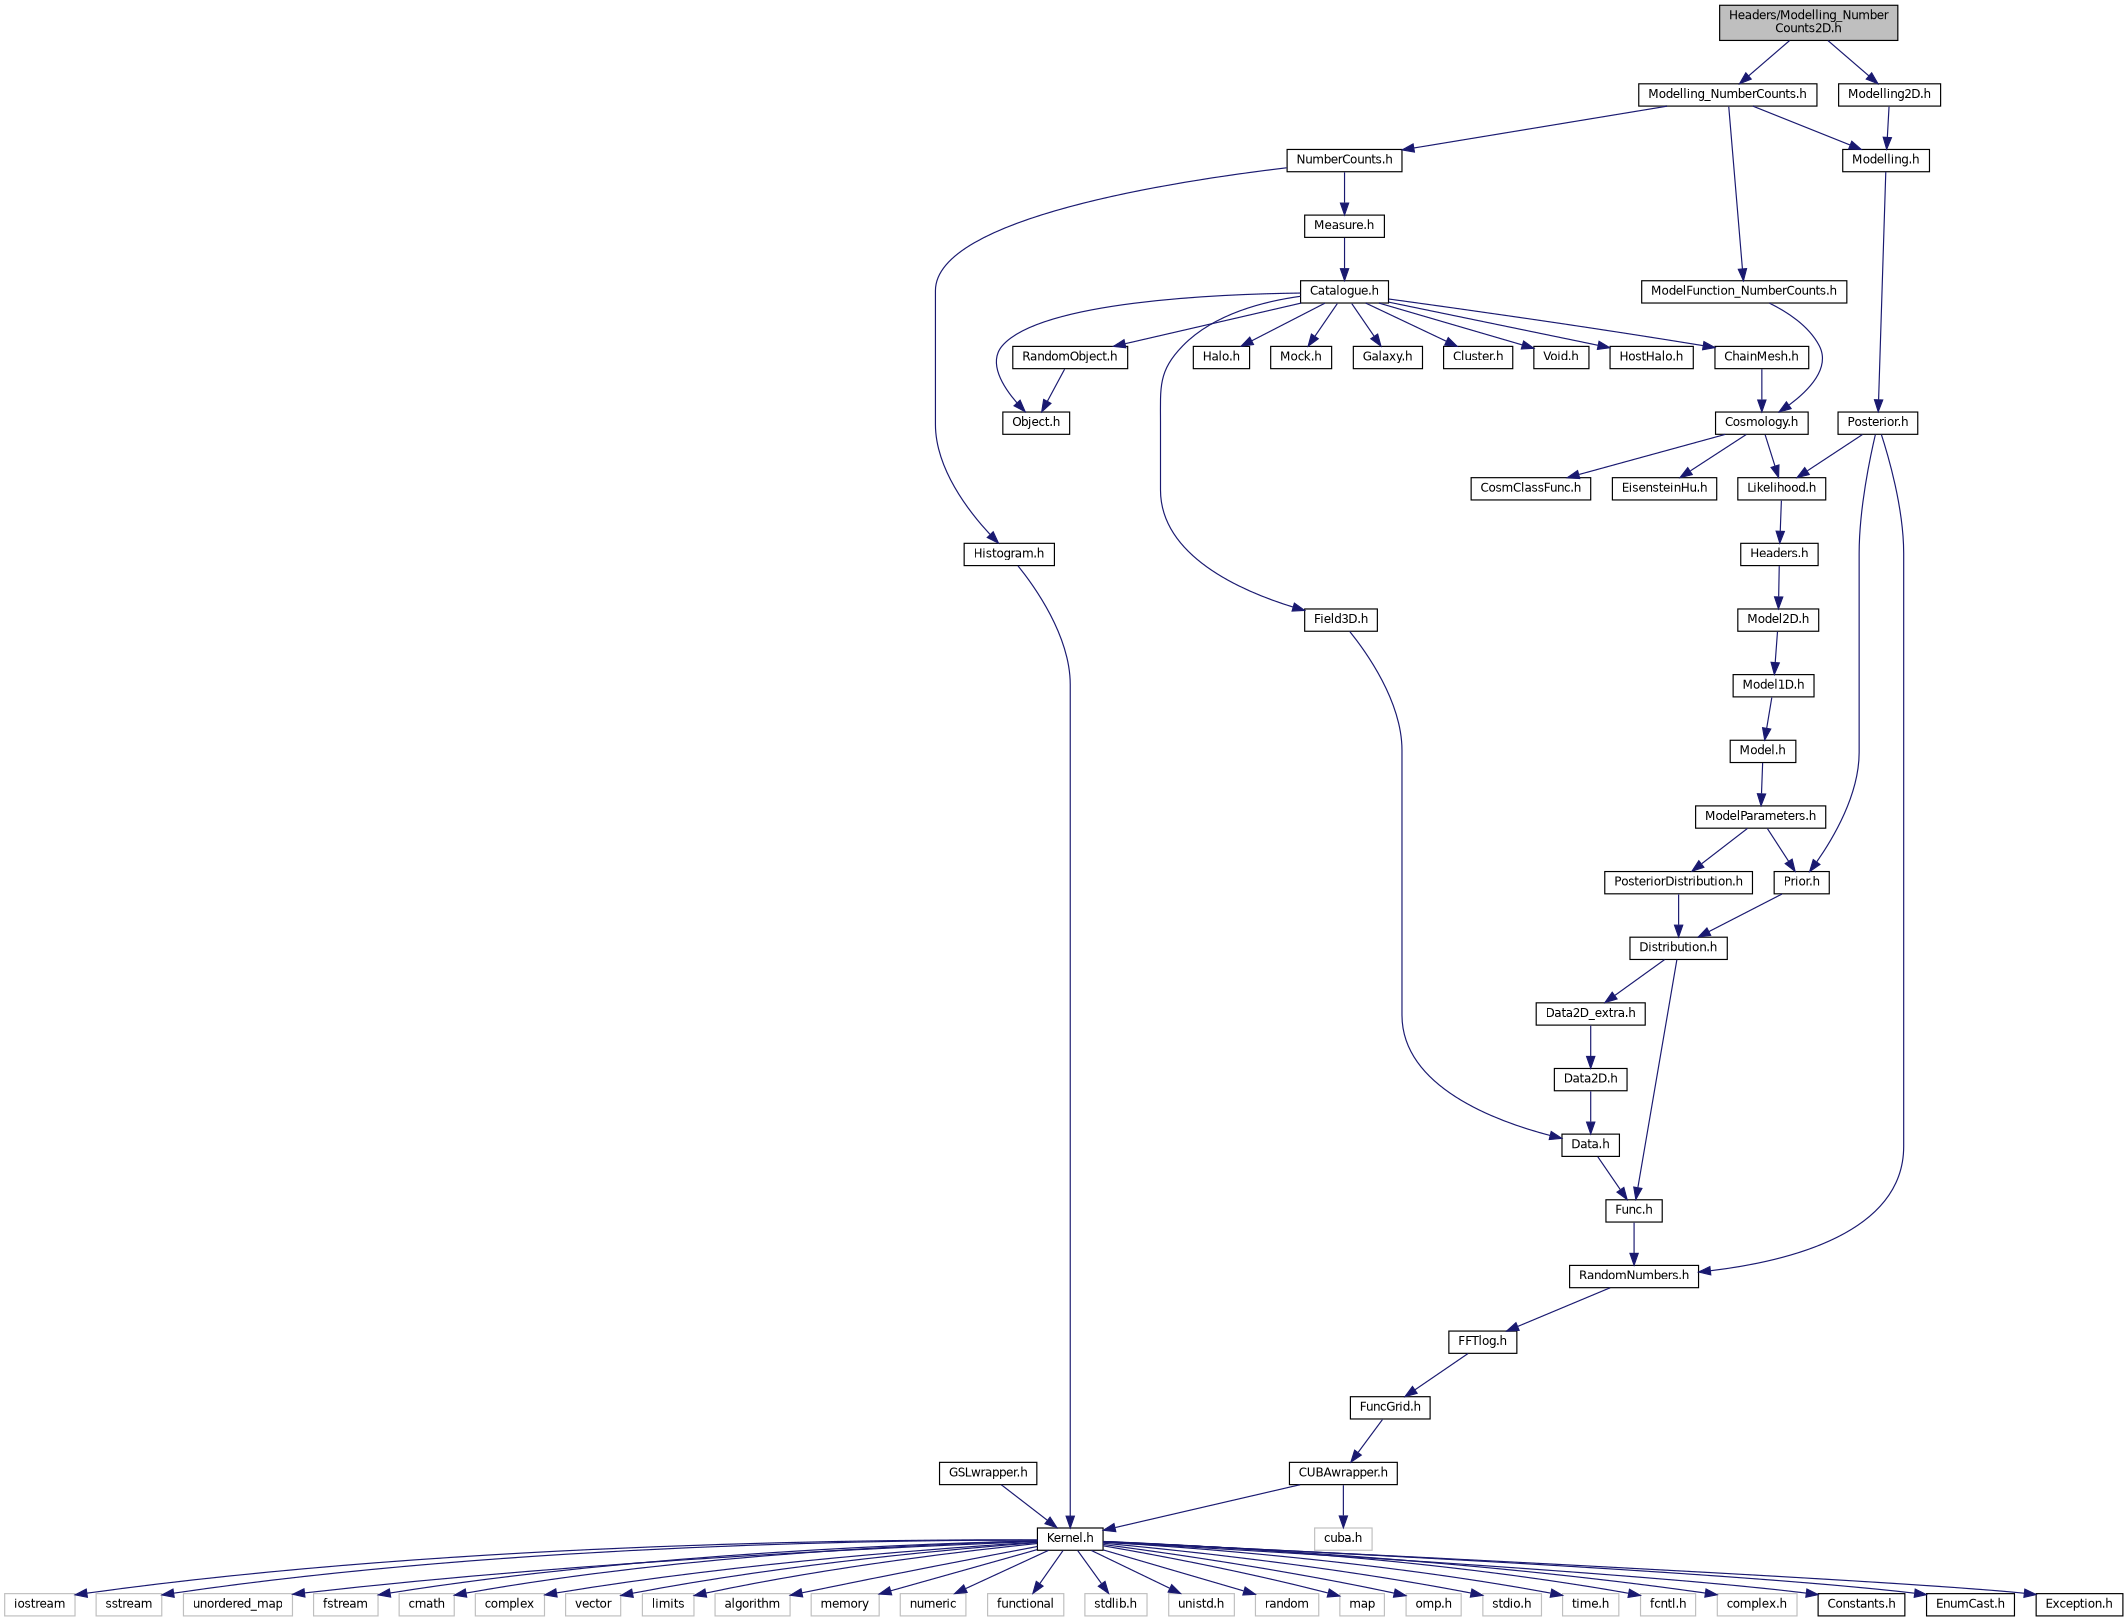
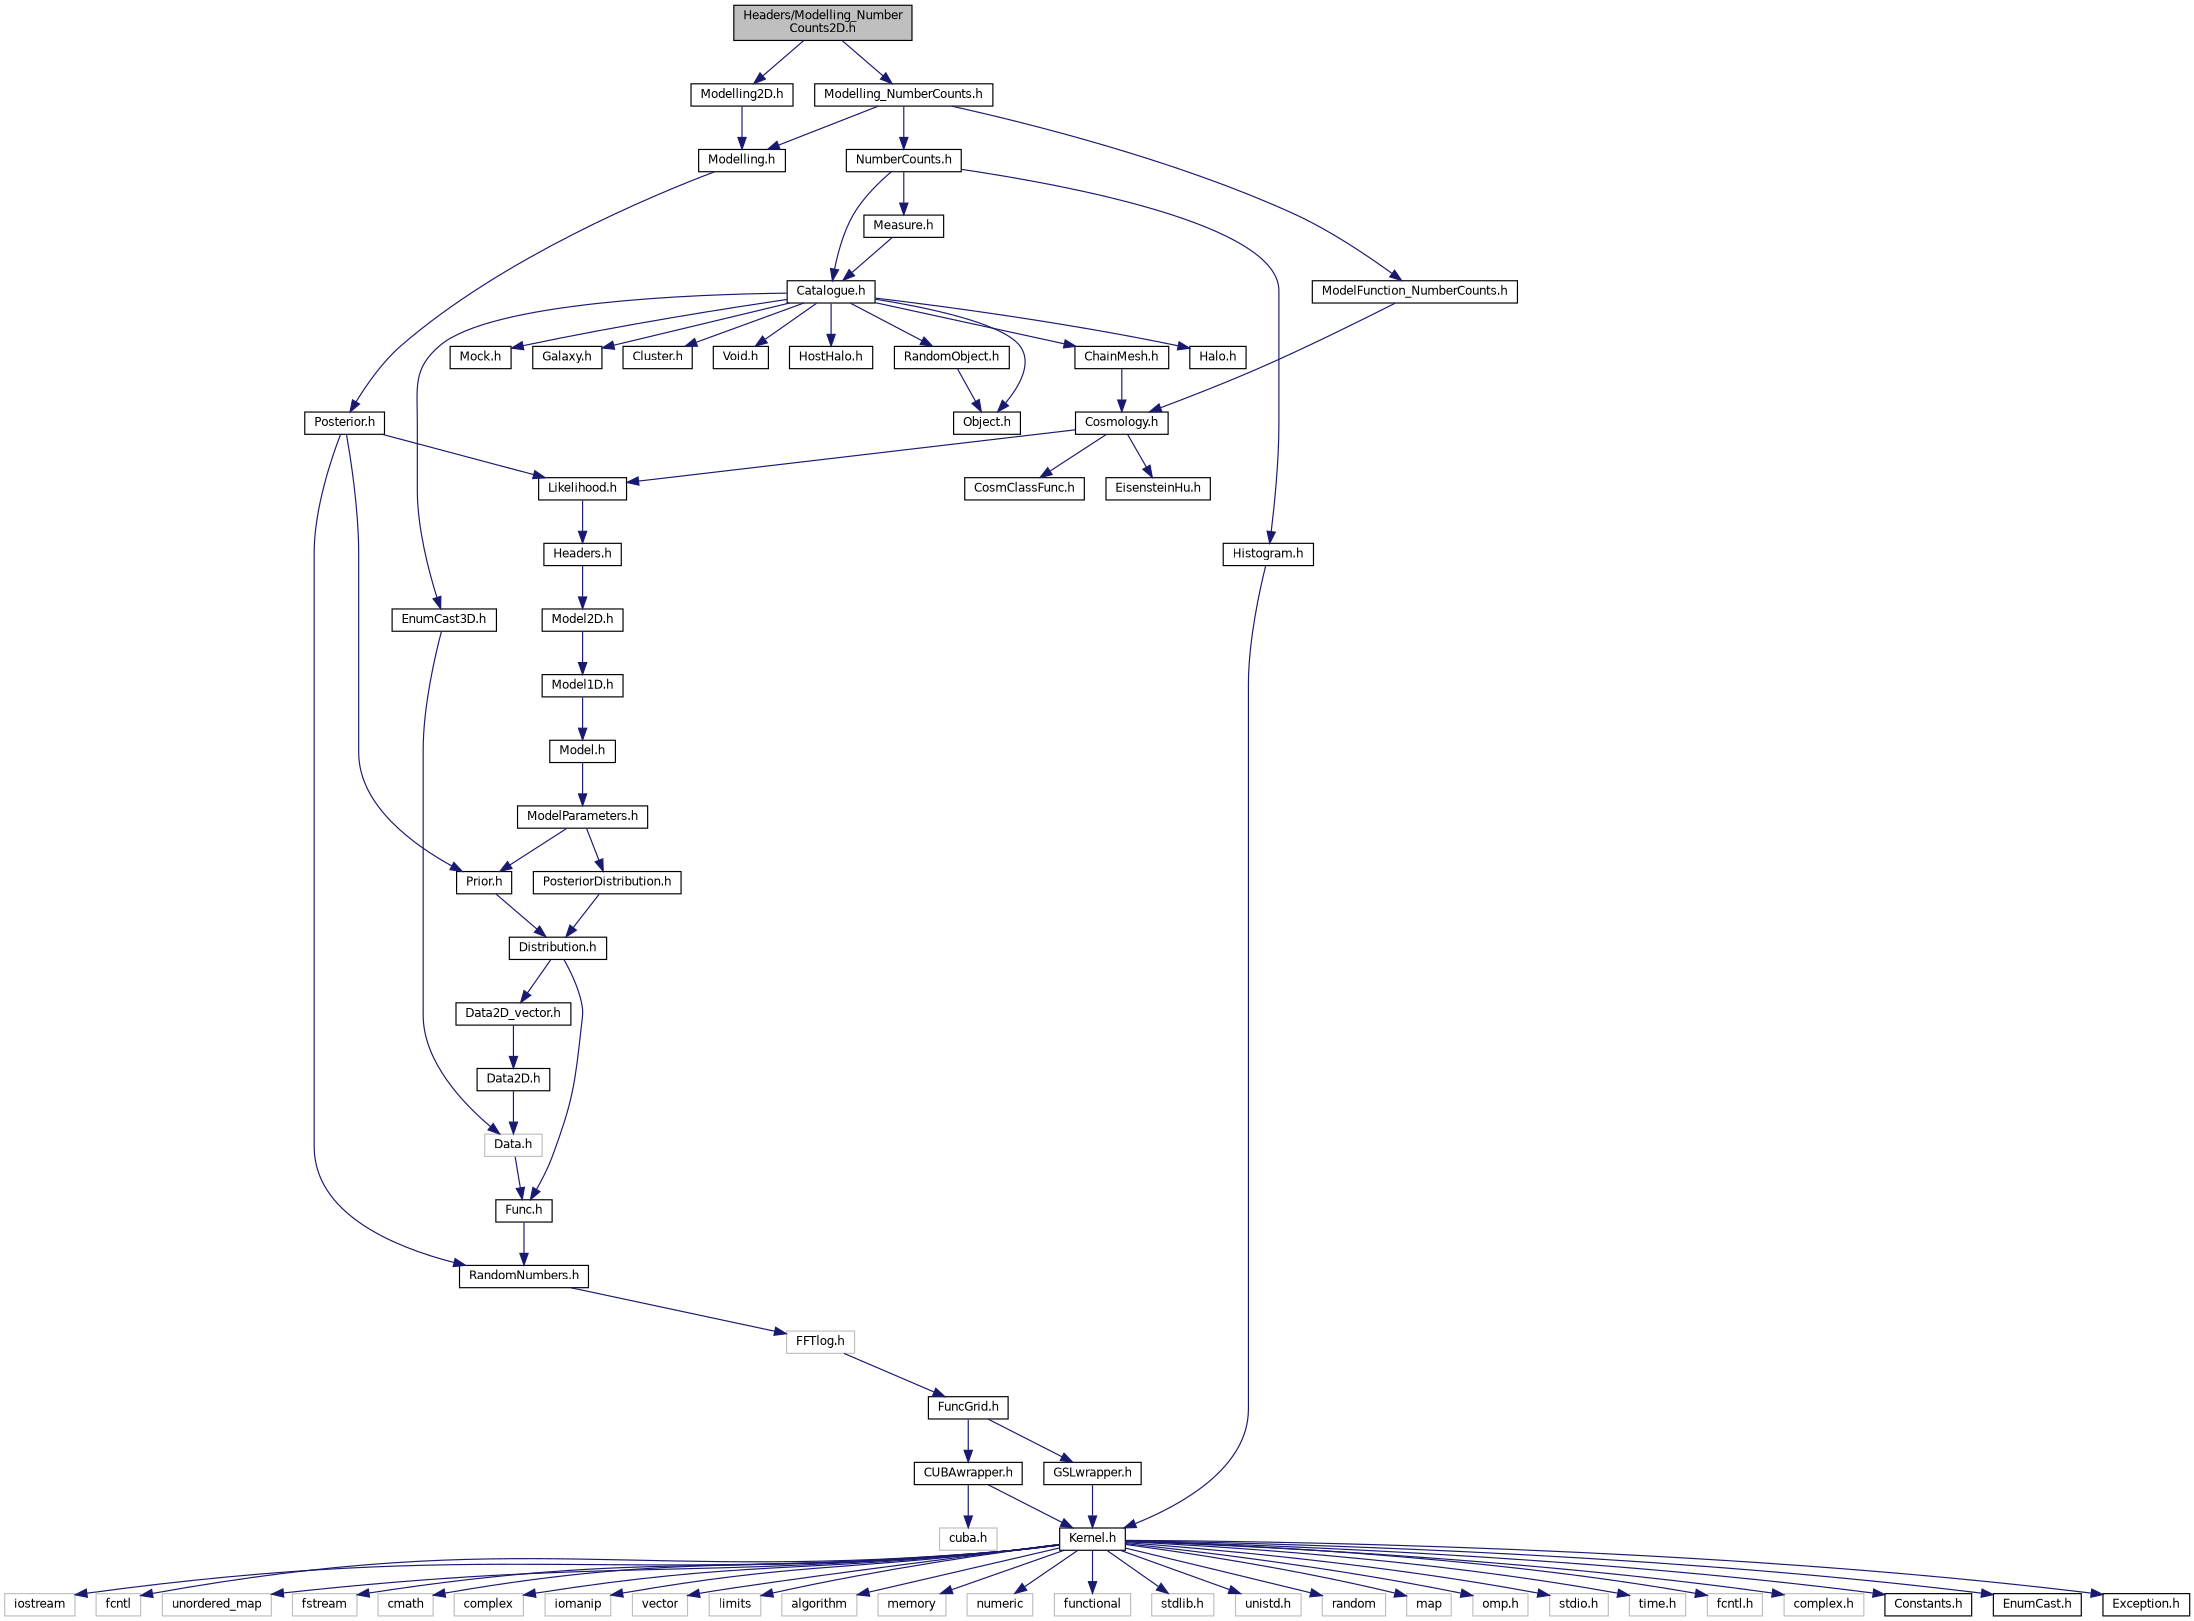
none -> (853, 215)
(1341, 620) -> (444, 620)
(1591, 1014) -> (513, 1014)
(1591, 1145) -> (513, 1145)
(1483, 1342) -> (821, 1342)
none -> (1025, 1438)
(129, 1605) -> (118, 1605)
none -> (578, 1605)
